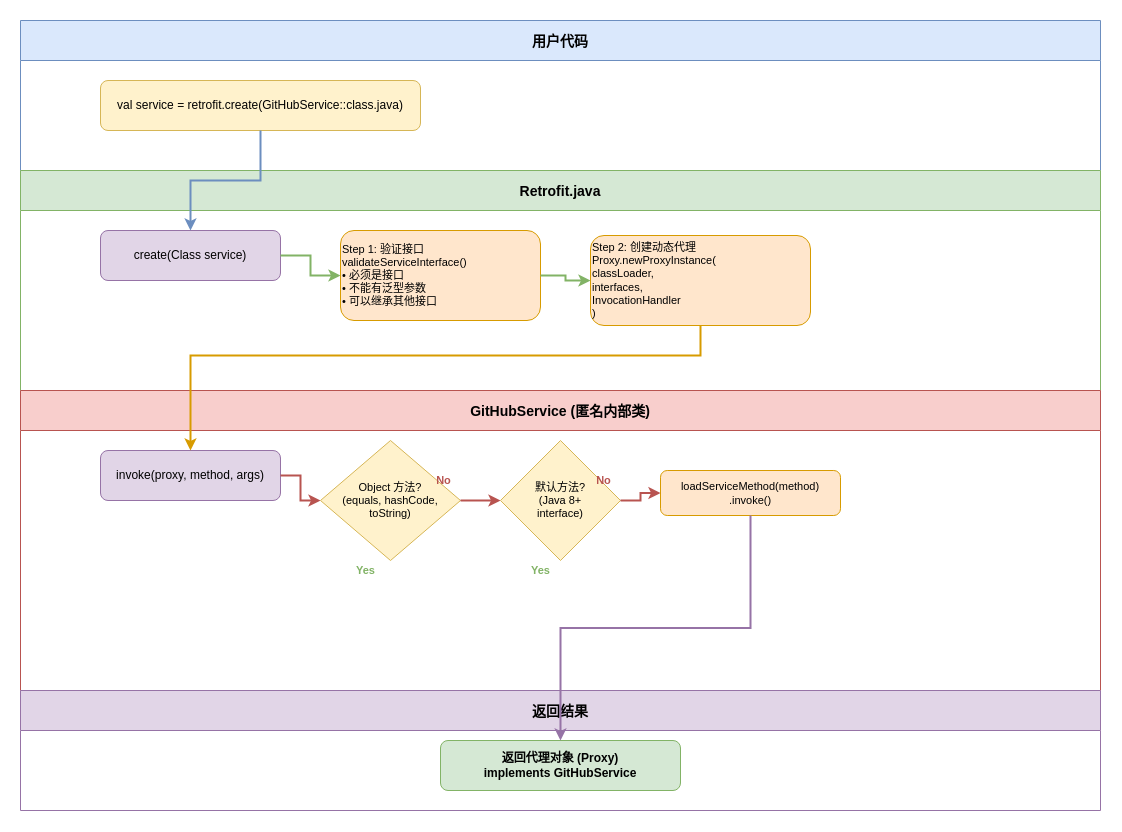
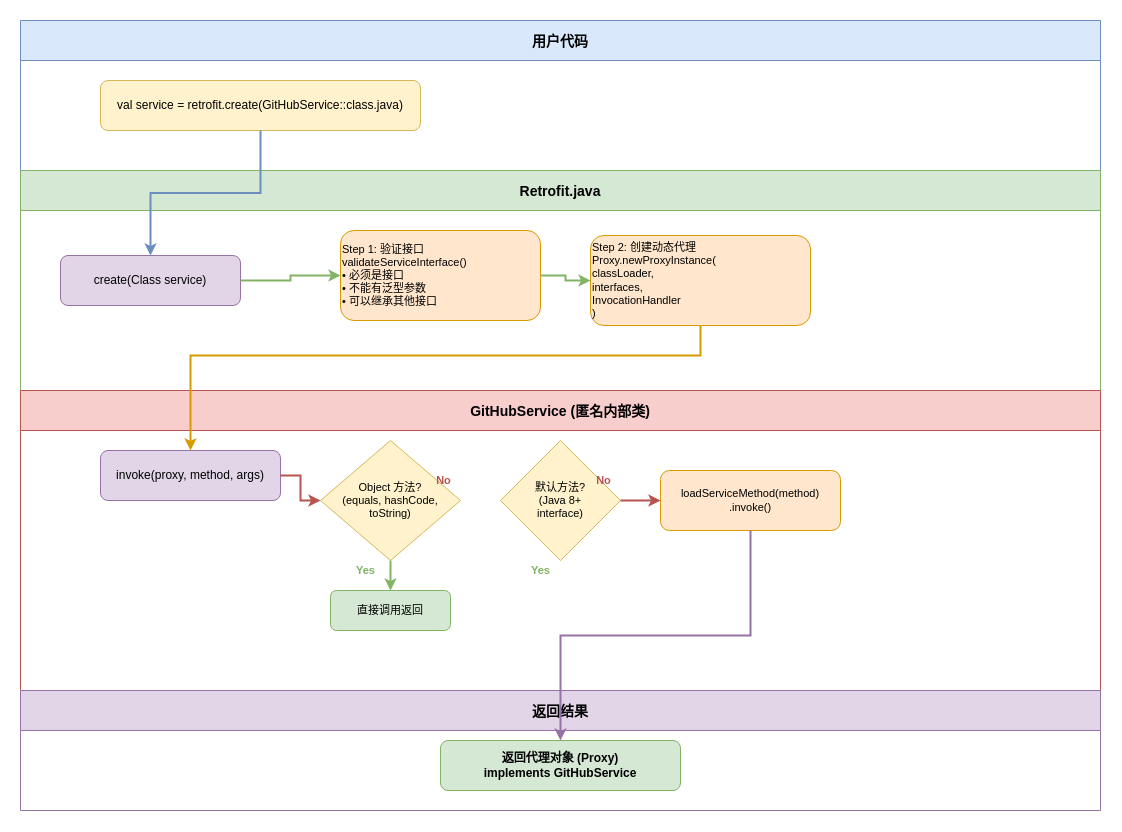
(191, 256) -> (151, 281)
(751, 493) -> (751, 501)
(476, 501) -> none
none -> (391, 571)
none -> (391, 611)
